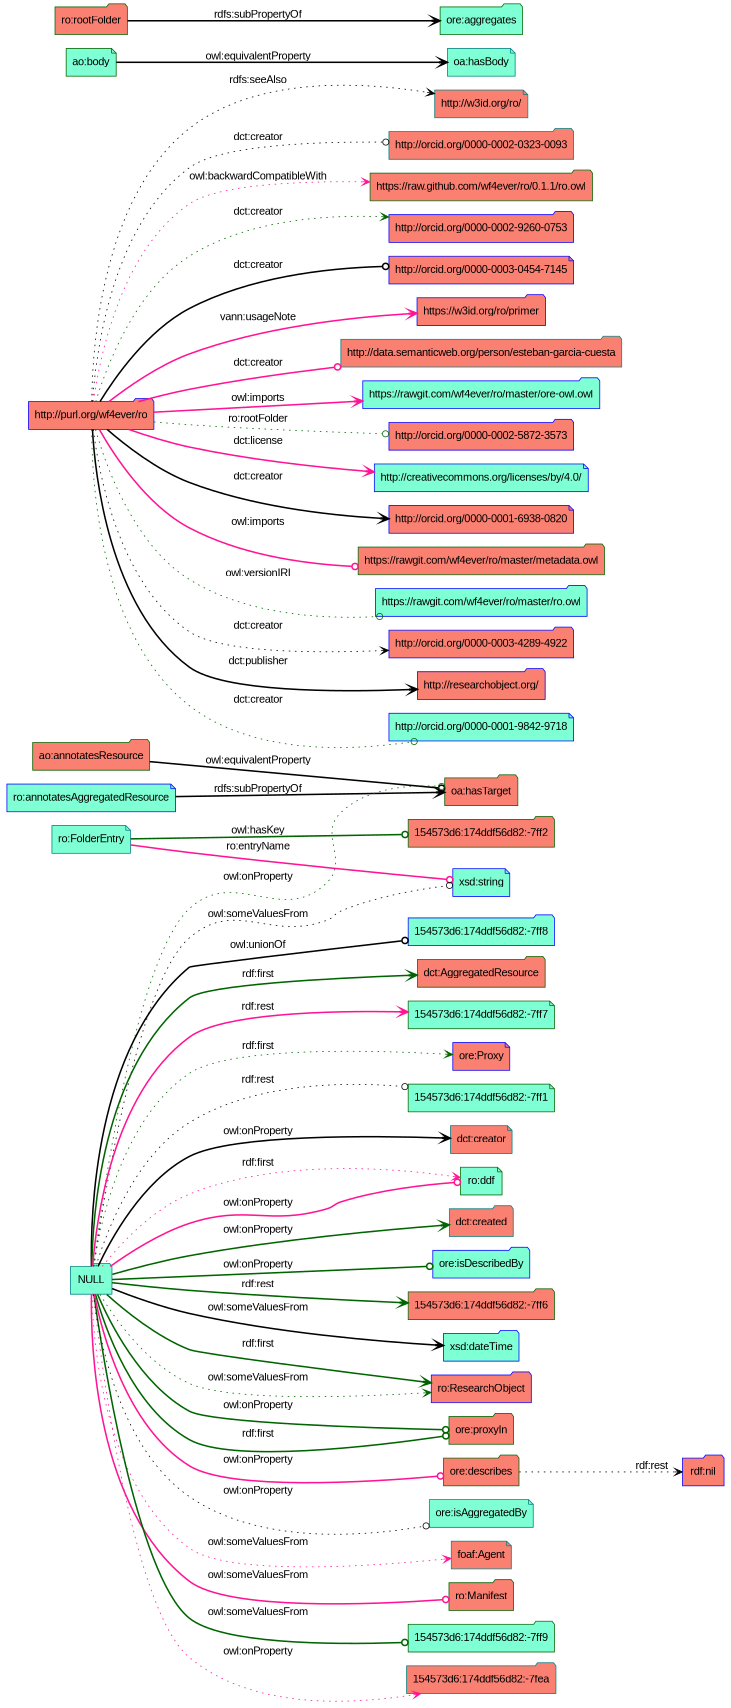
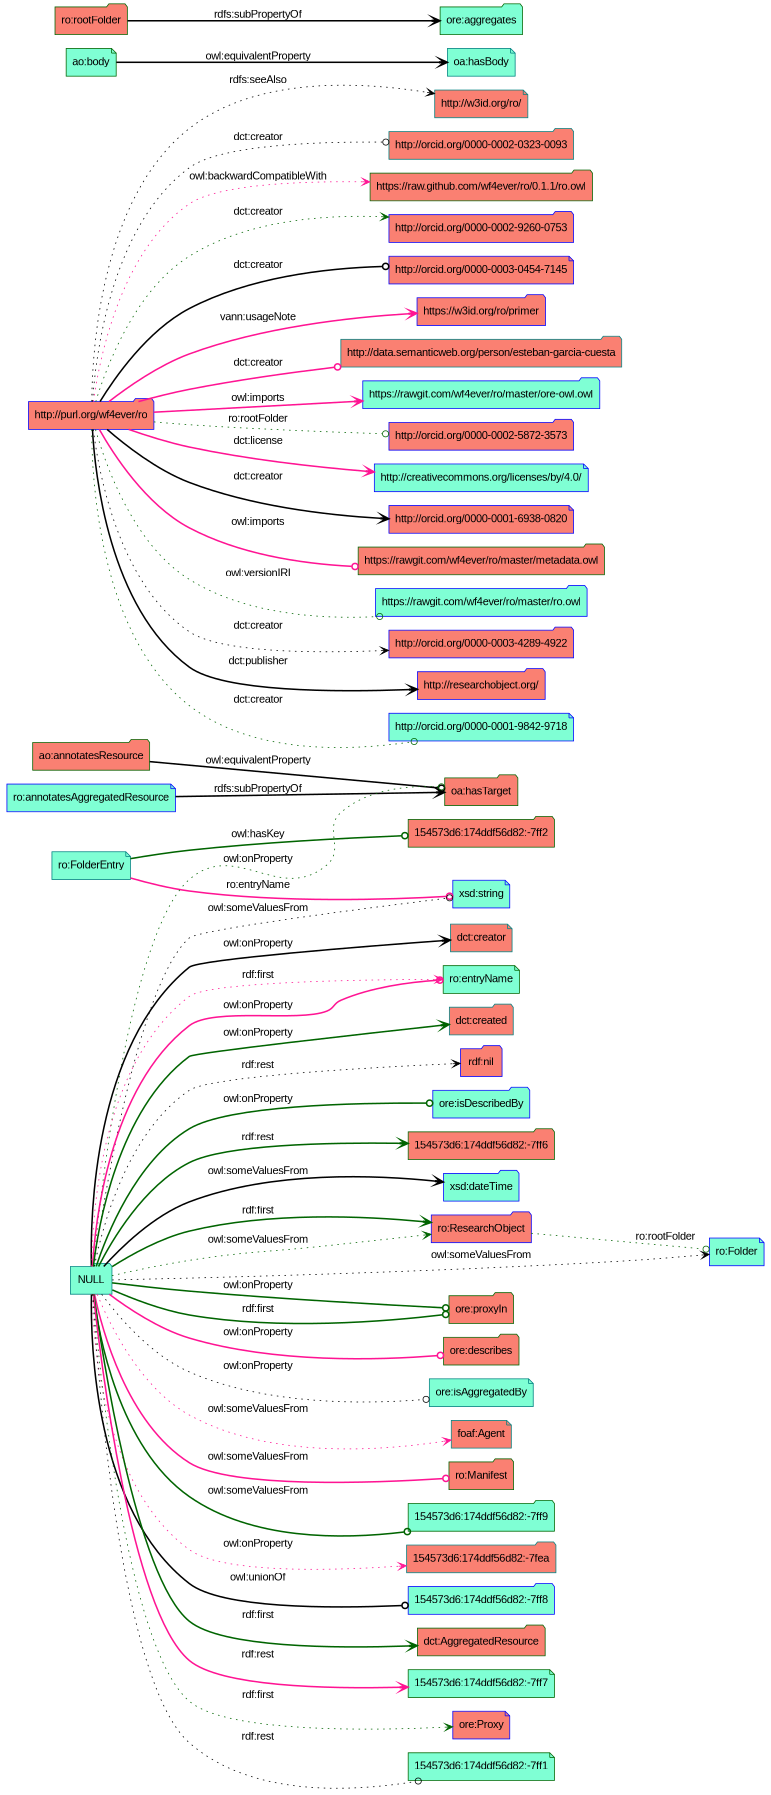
(481, 1181) -> (481, 980)
none -> (737, 1252)
(597, 1472) -> (218, 1082)
